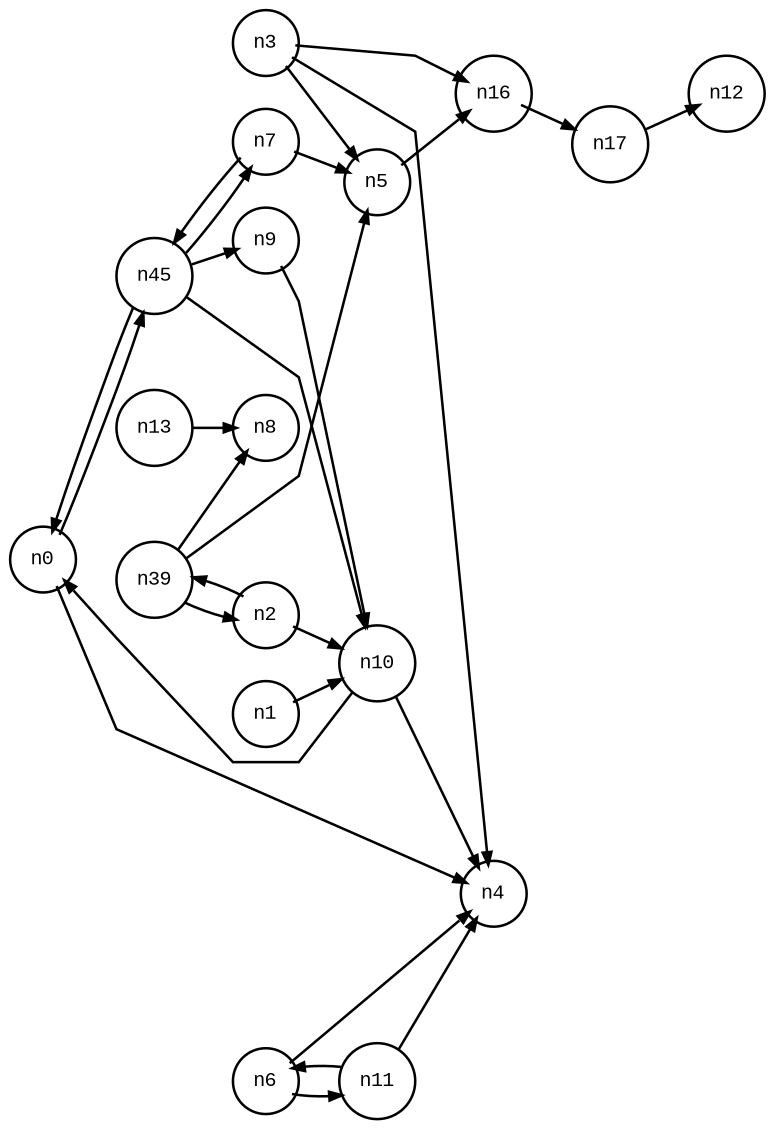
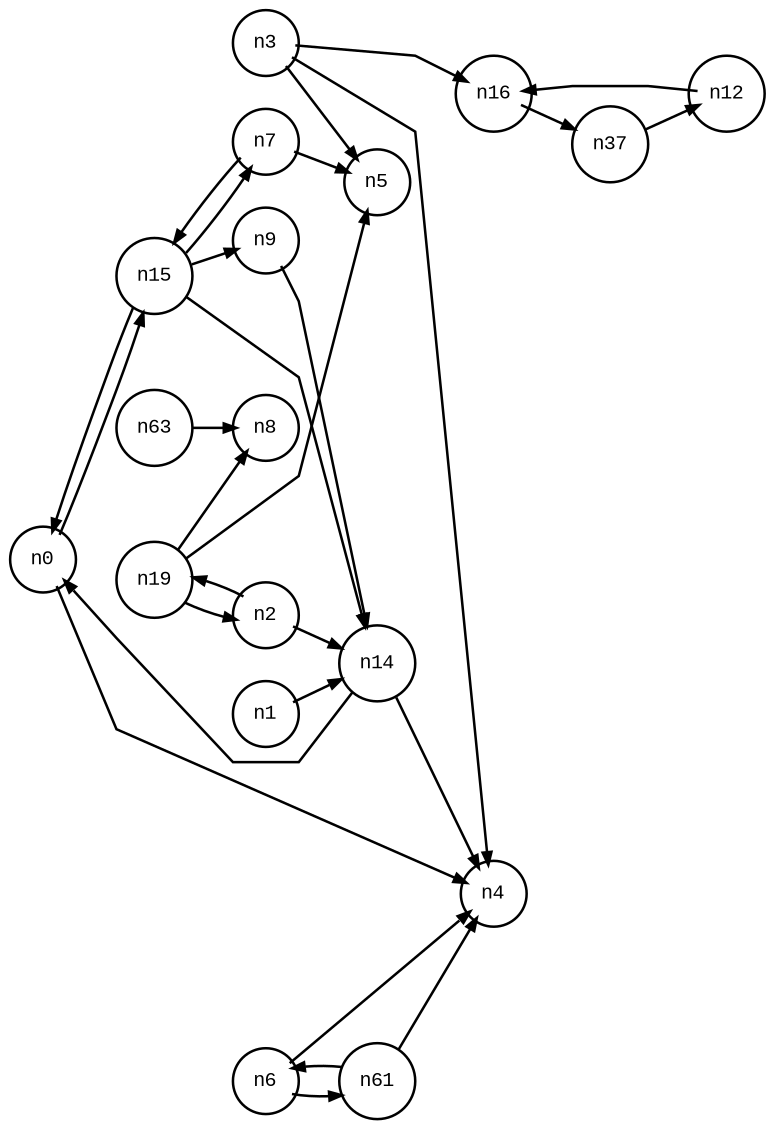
(432, 141) -> (617, 86)
(610, 144) -> (610, 144)
(154, 276) -> (154, 276)
(154, 428) -> (154, 428)
(154, 580) -> (154, 580)
(377, 663) -> (377, 663)
(377, 1081) -> (377, 1081)
